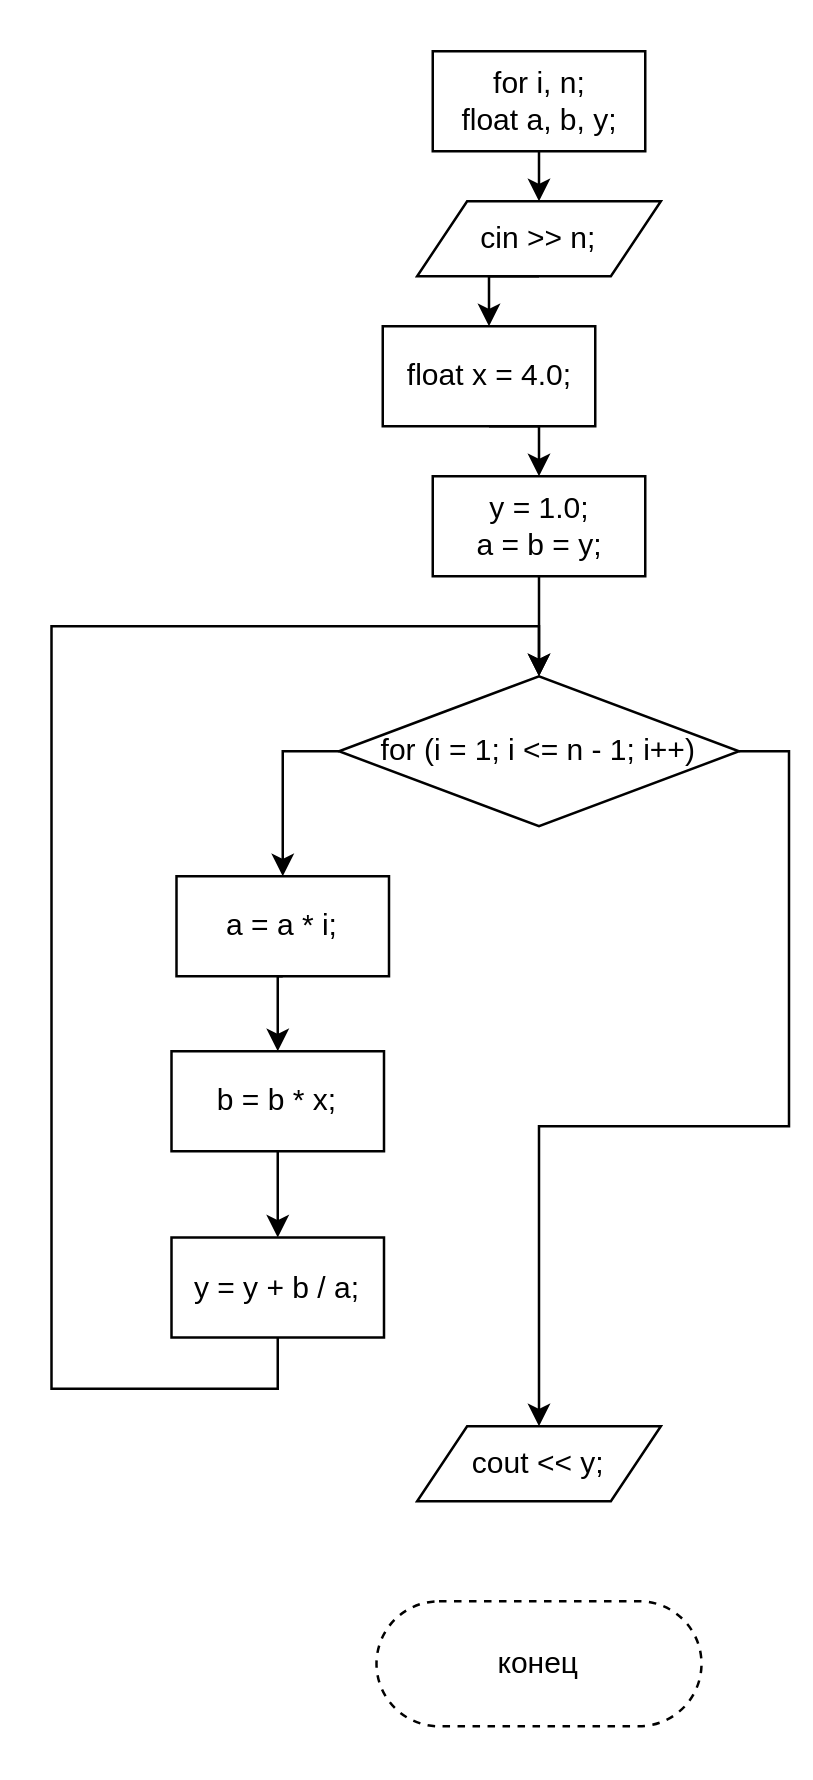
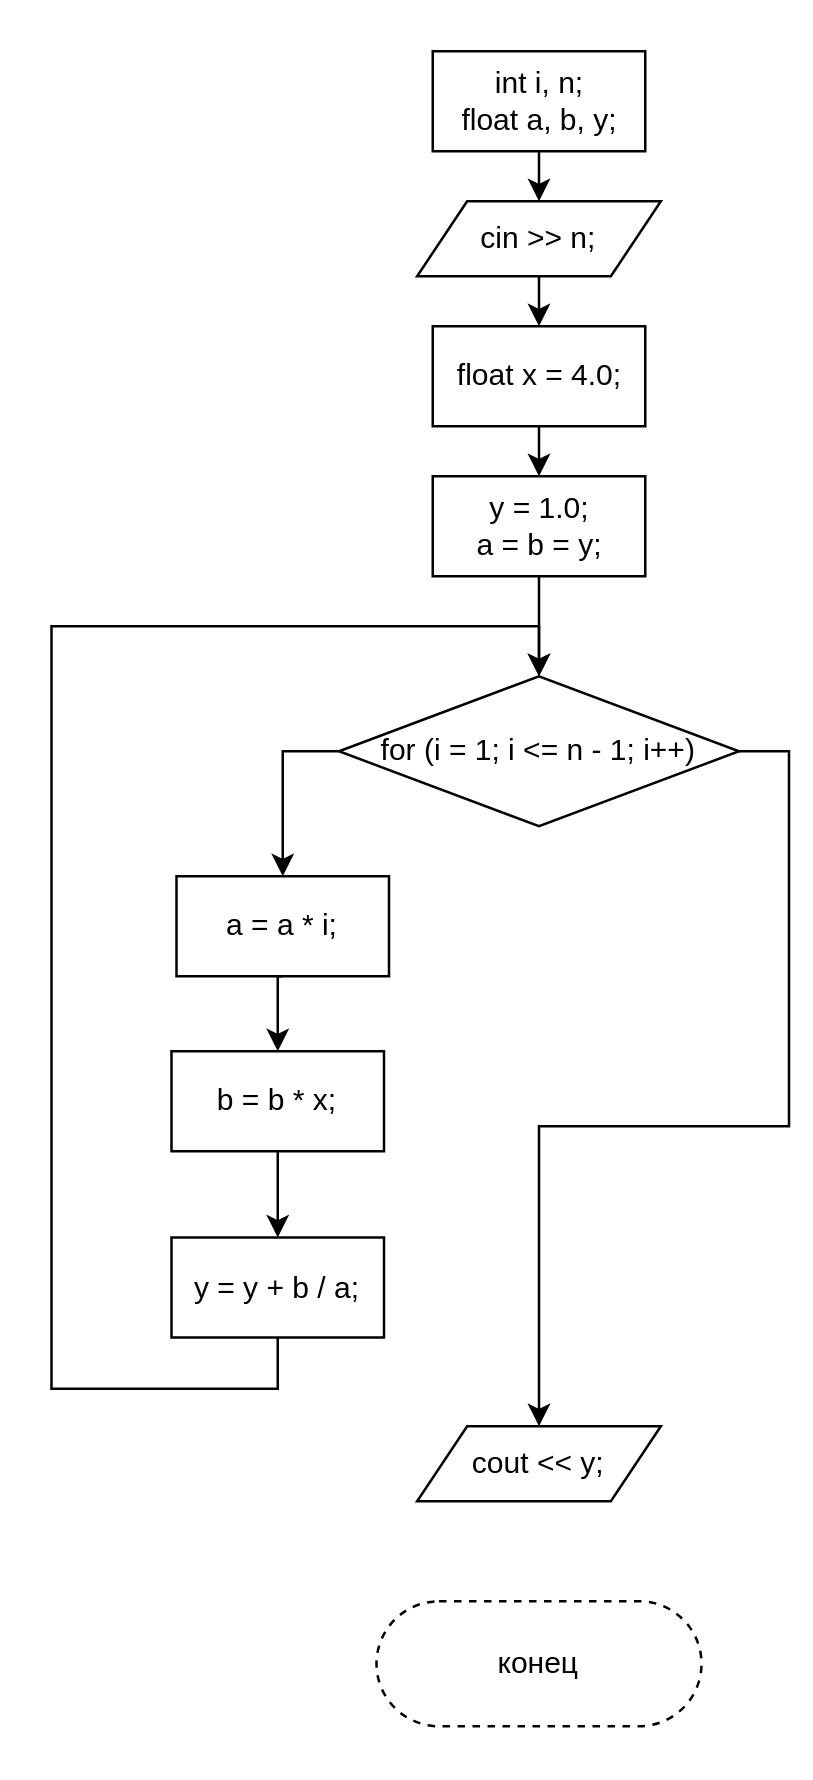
(540, 101) -> (540, 101)
(489, 376) -> (539, 376)
